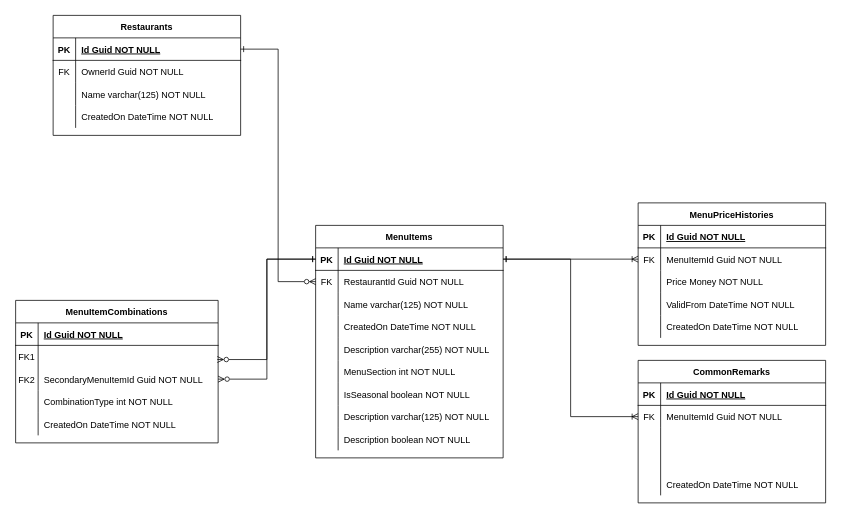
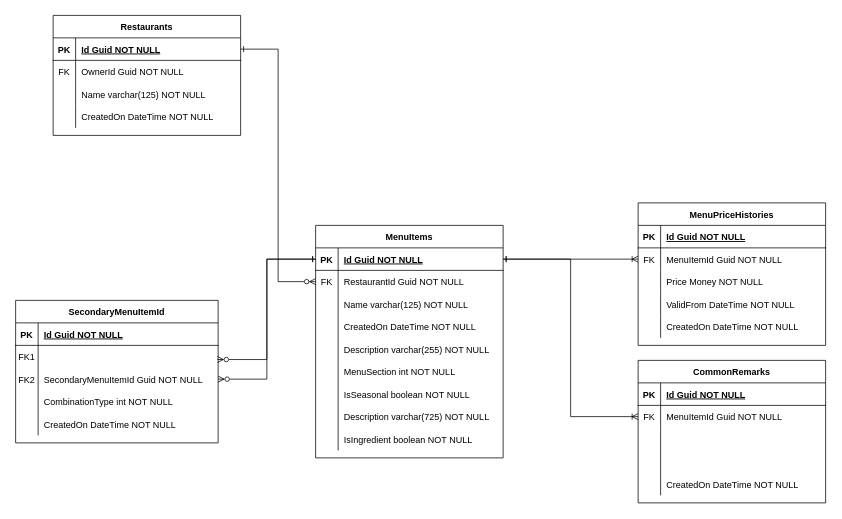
(116, 312) -> (116, 312)
(421, 417) -> (421, 417)
(407, 440) -> (411, 440)
